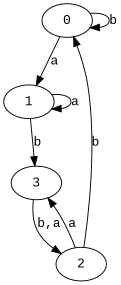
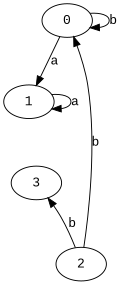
(32, 138) -> none
(72, 224) -> (72, 224)
(36, 227) -> none
